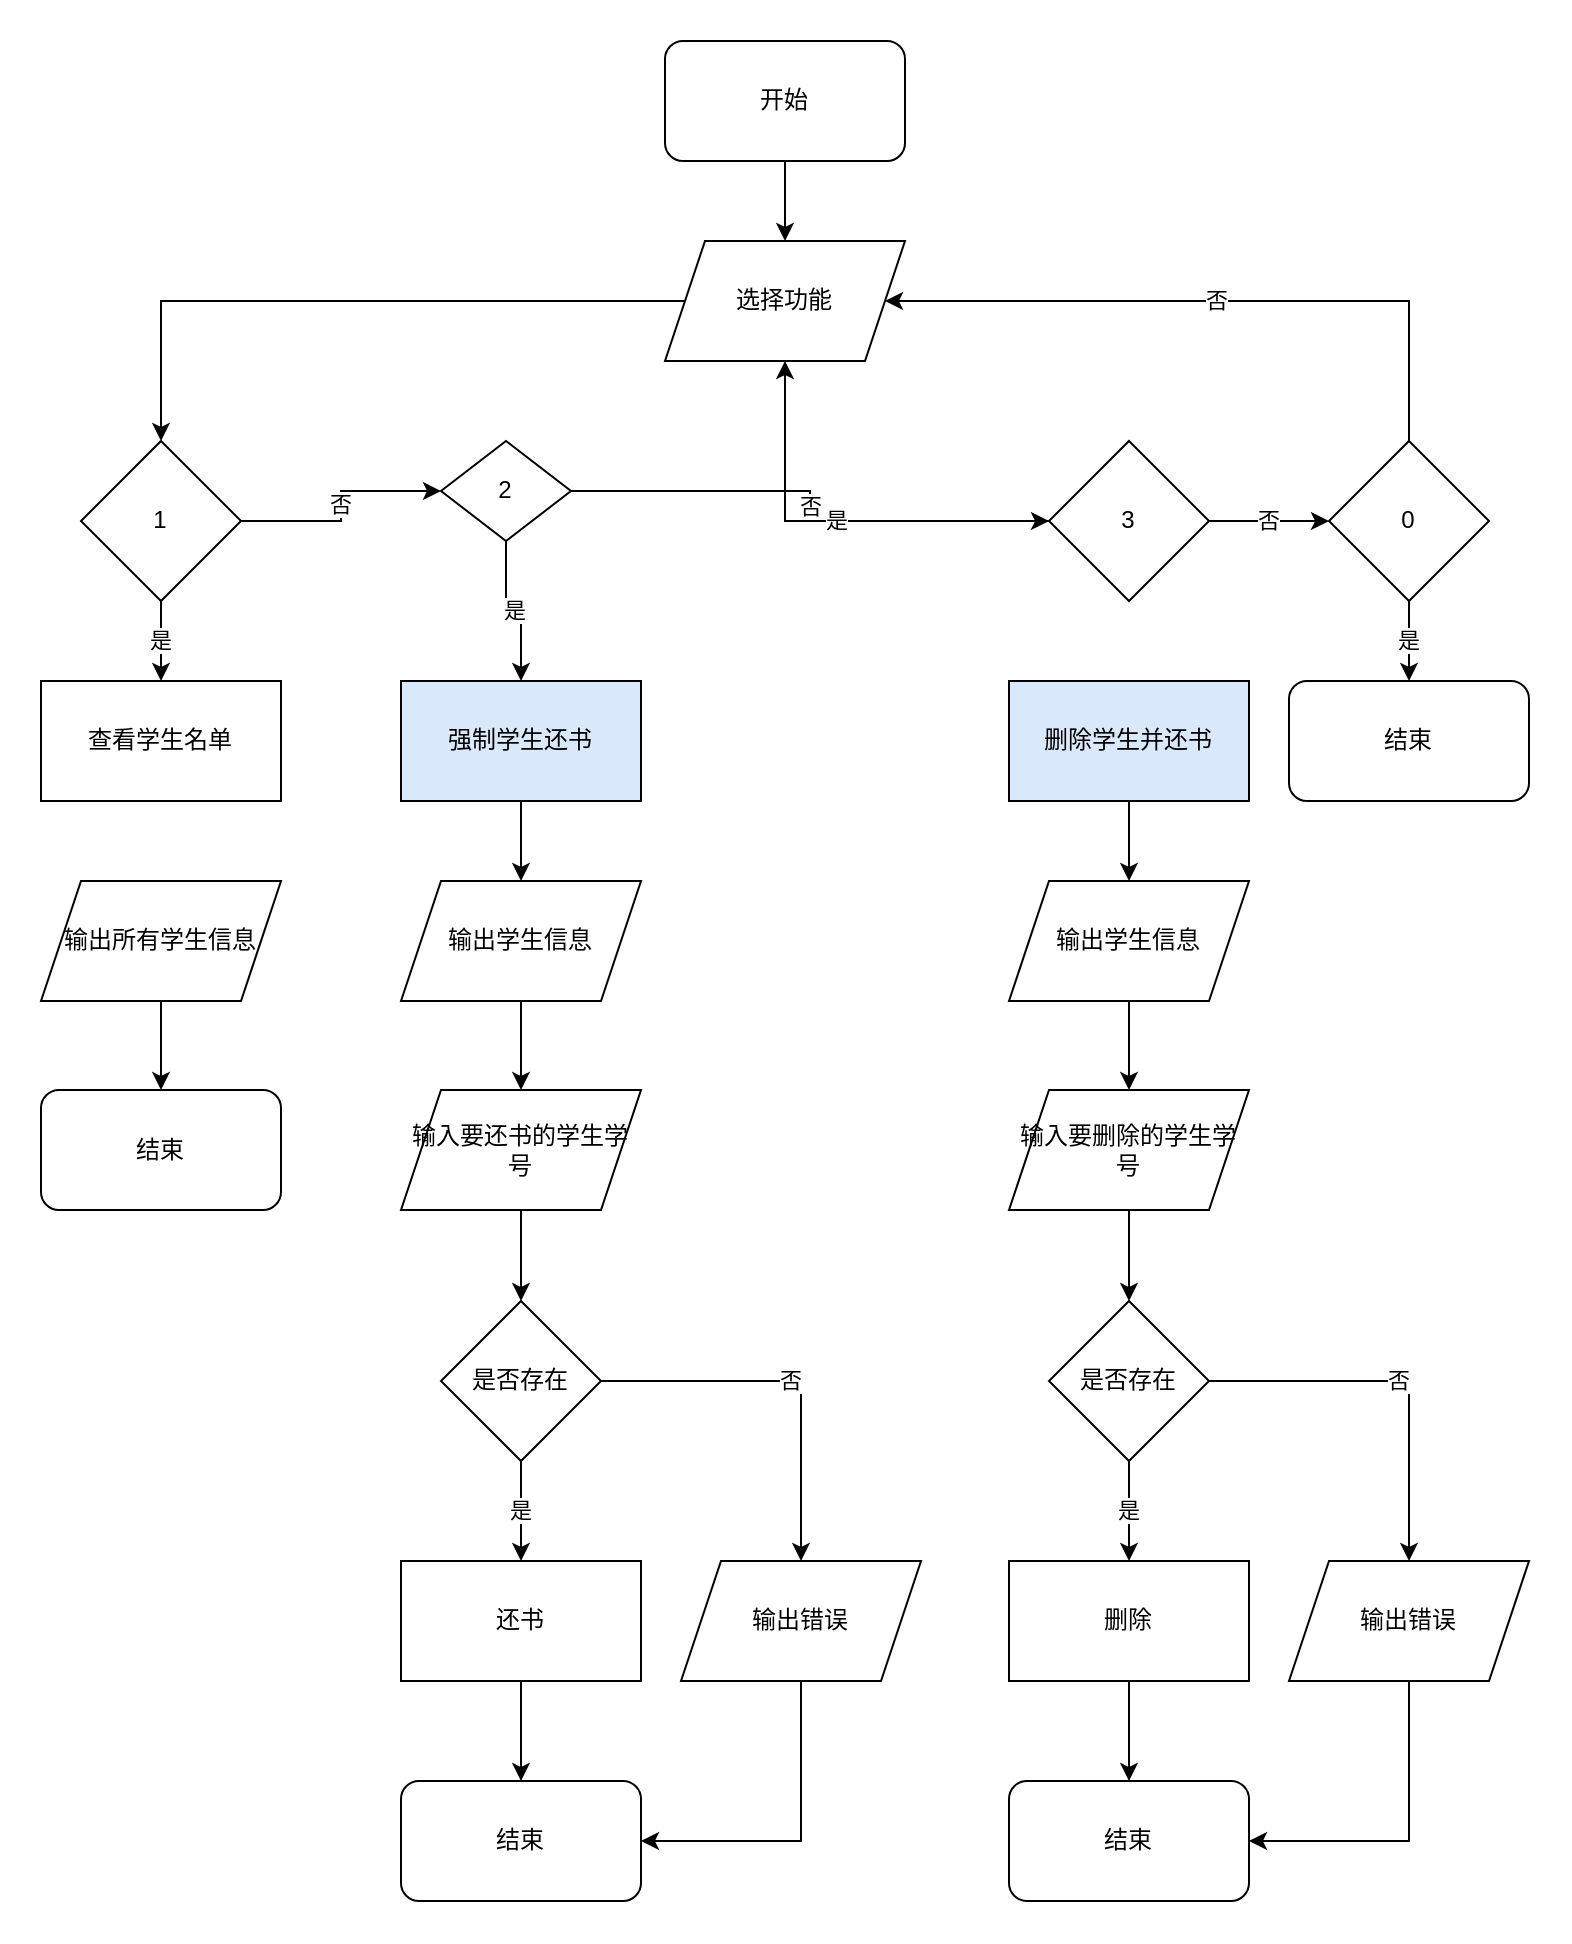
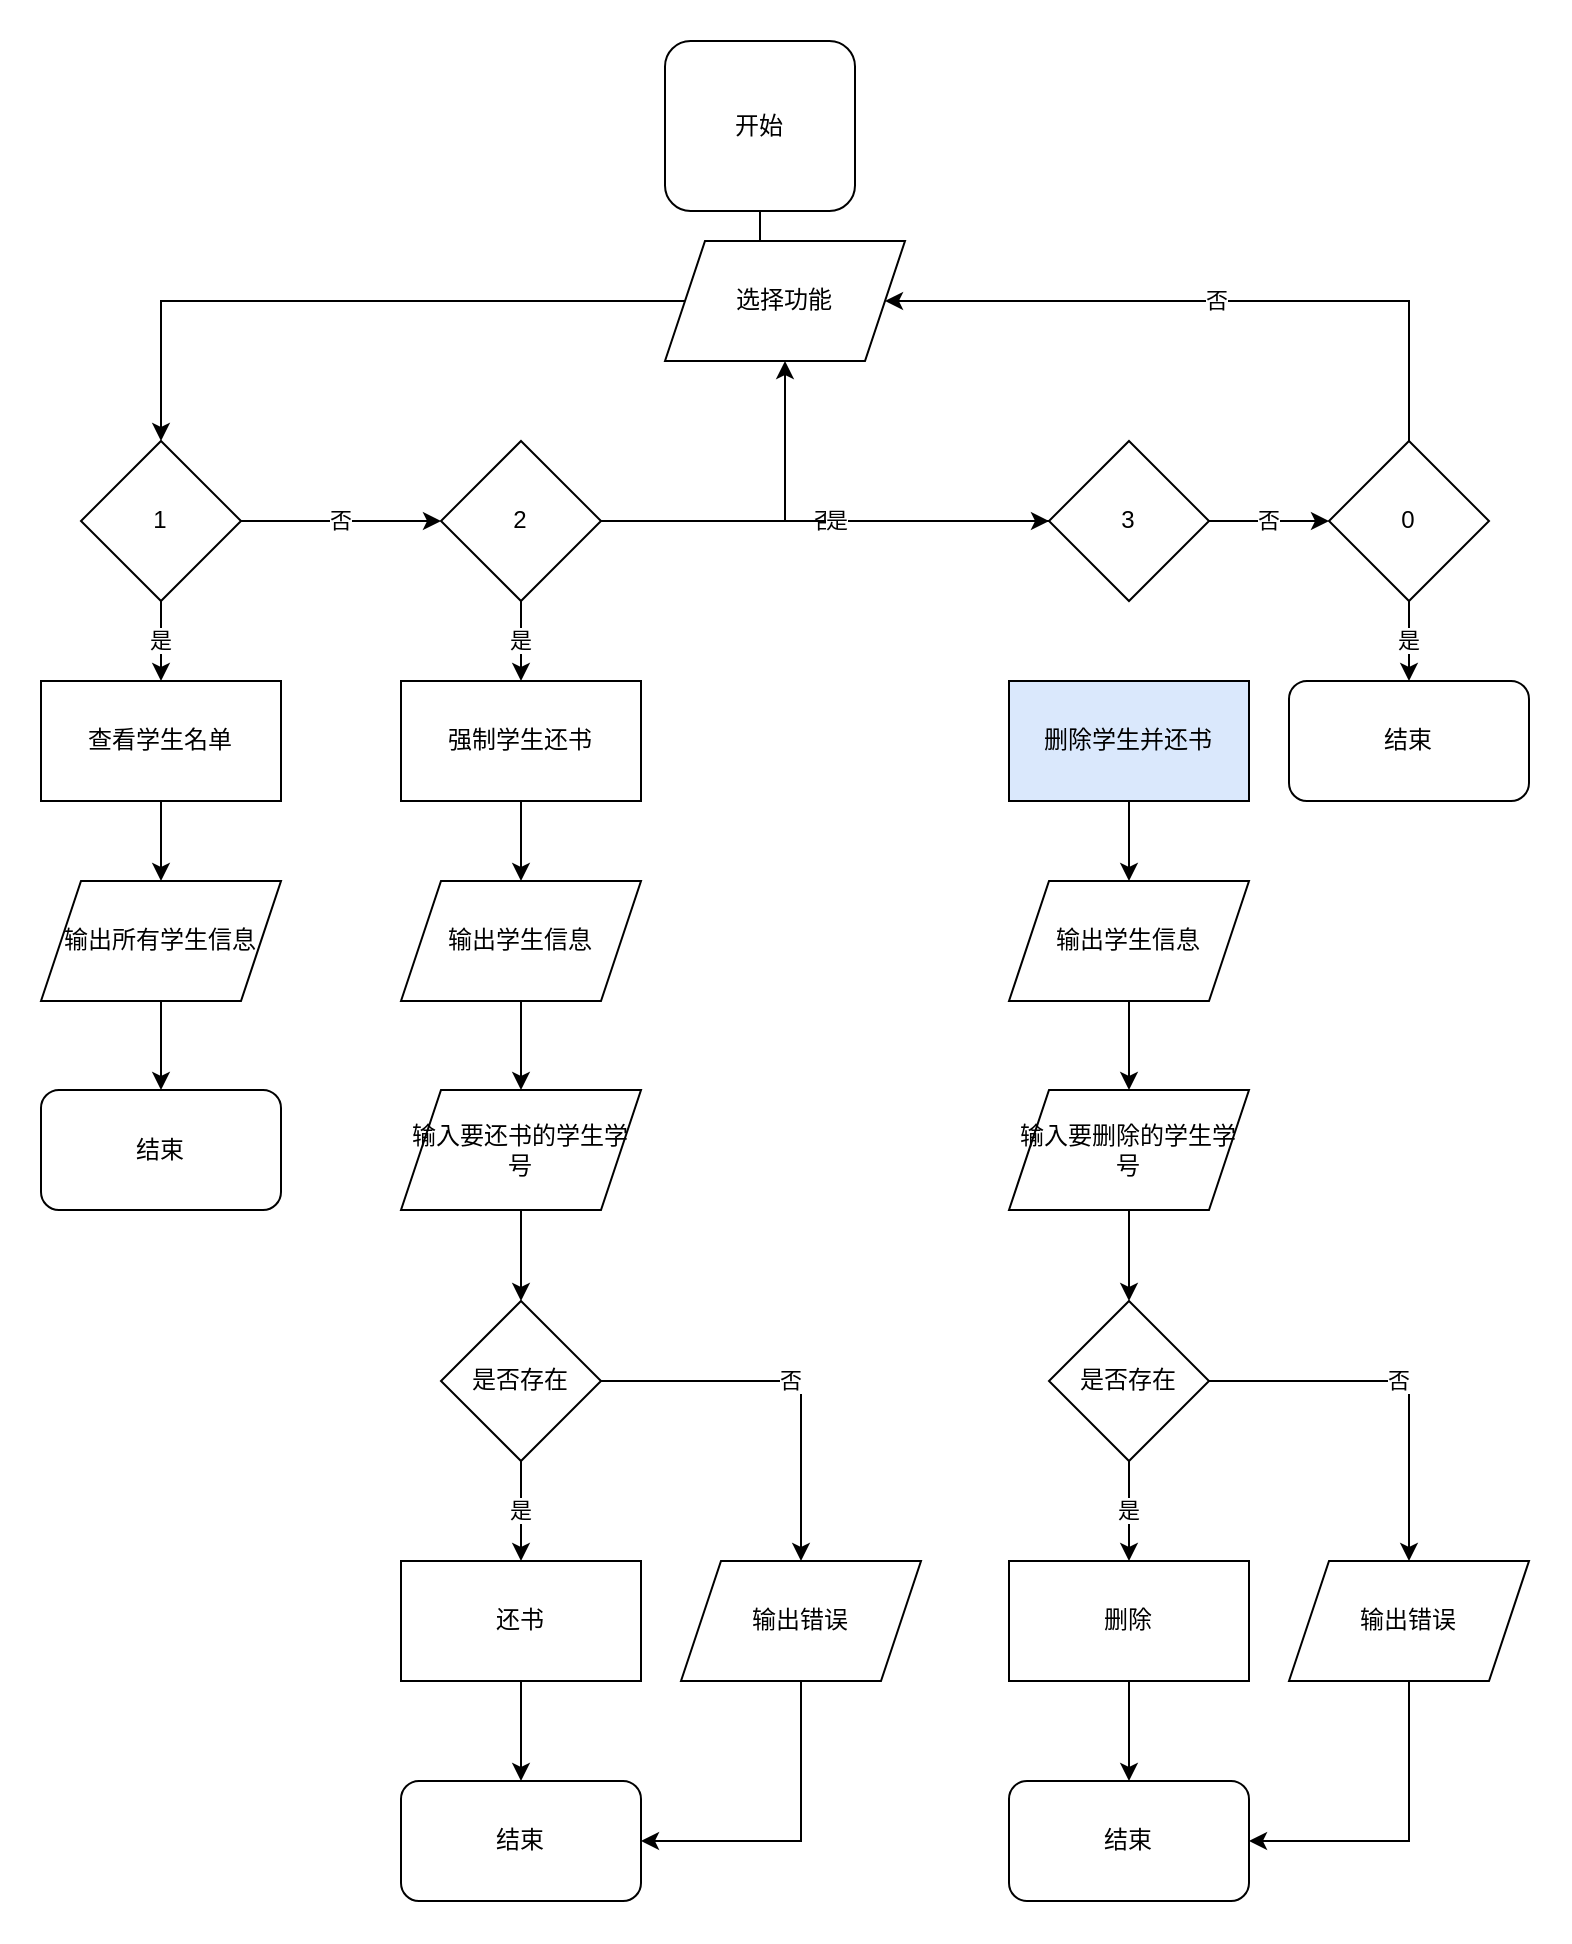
(785, 101) -> (760, 126)
(506, 491) -> (521, 521)
(521, 741) -> (521, 741)
none -> (161, 834)
